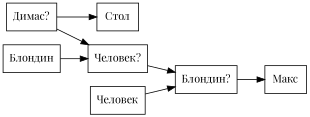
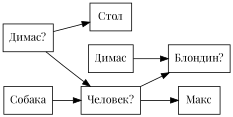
(32, 59) -> (28, 100)
(247, 80) -> (156, 100)
(118, 100) -> (111, 59)
